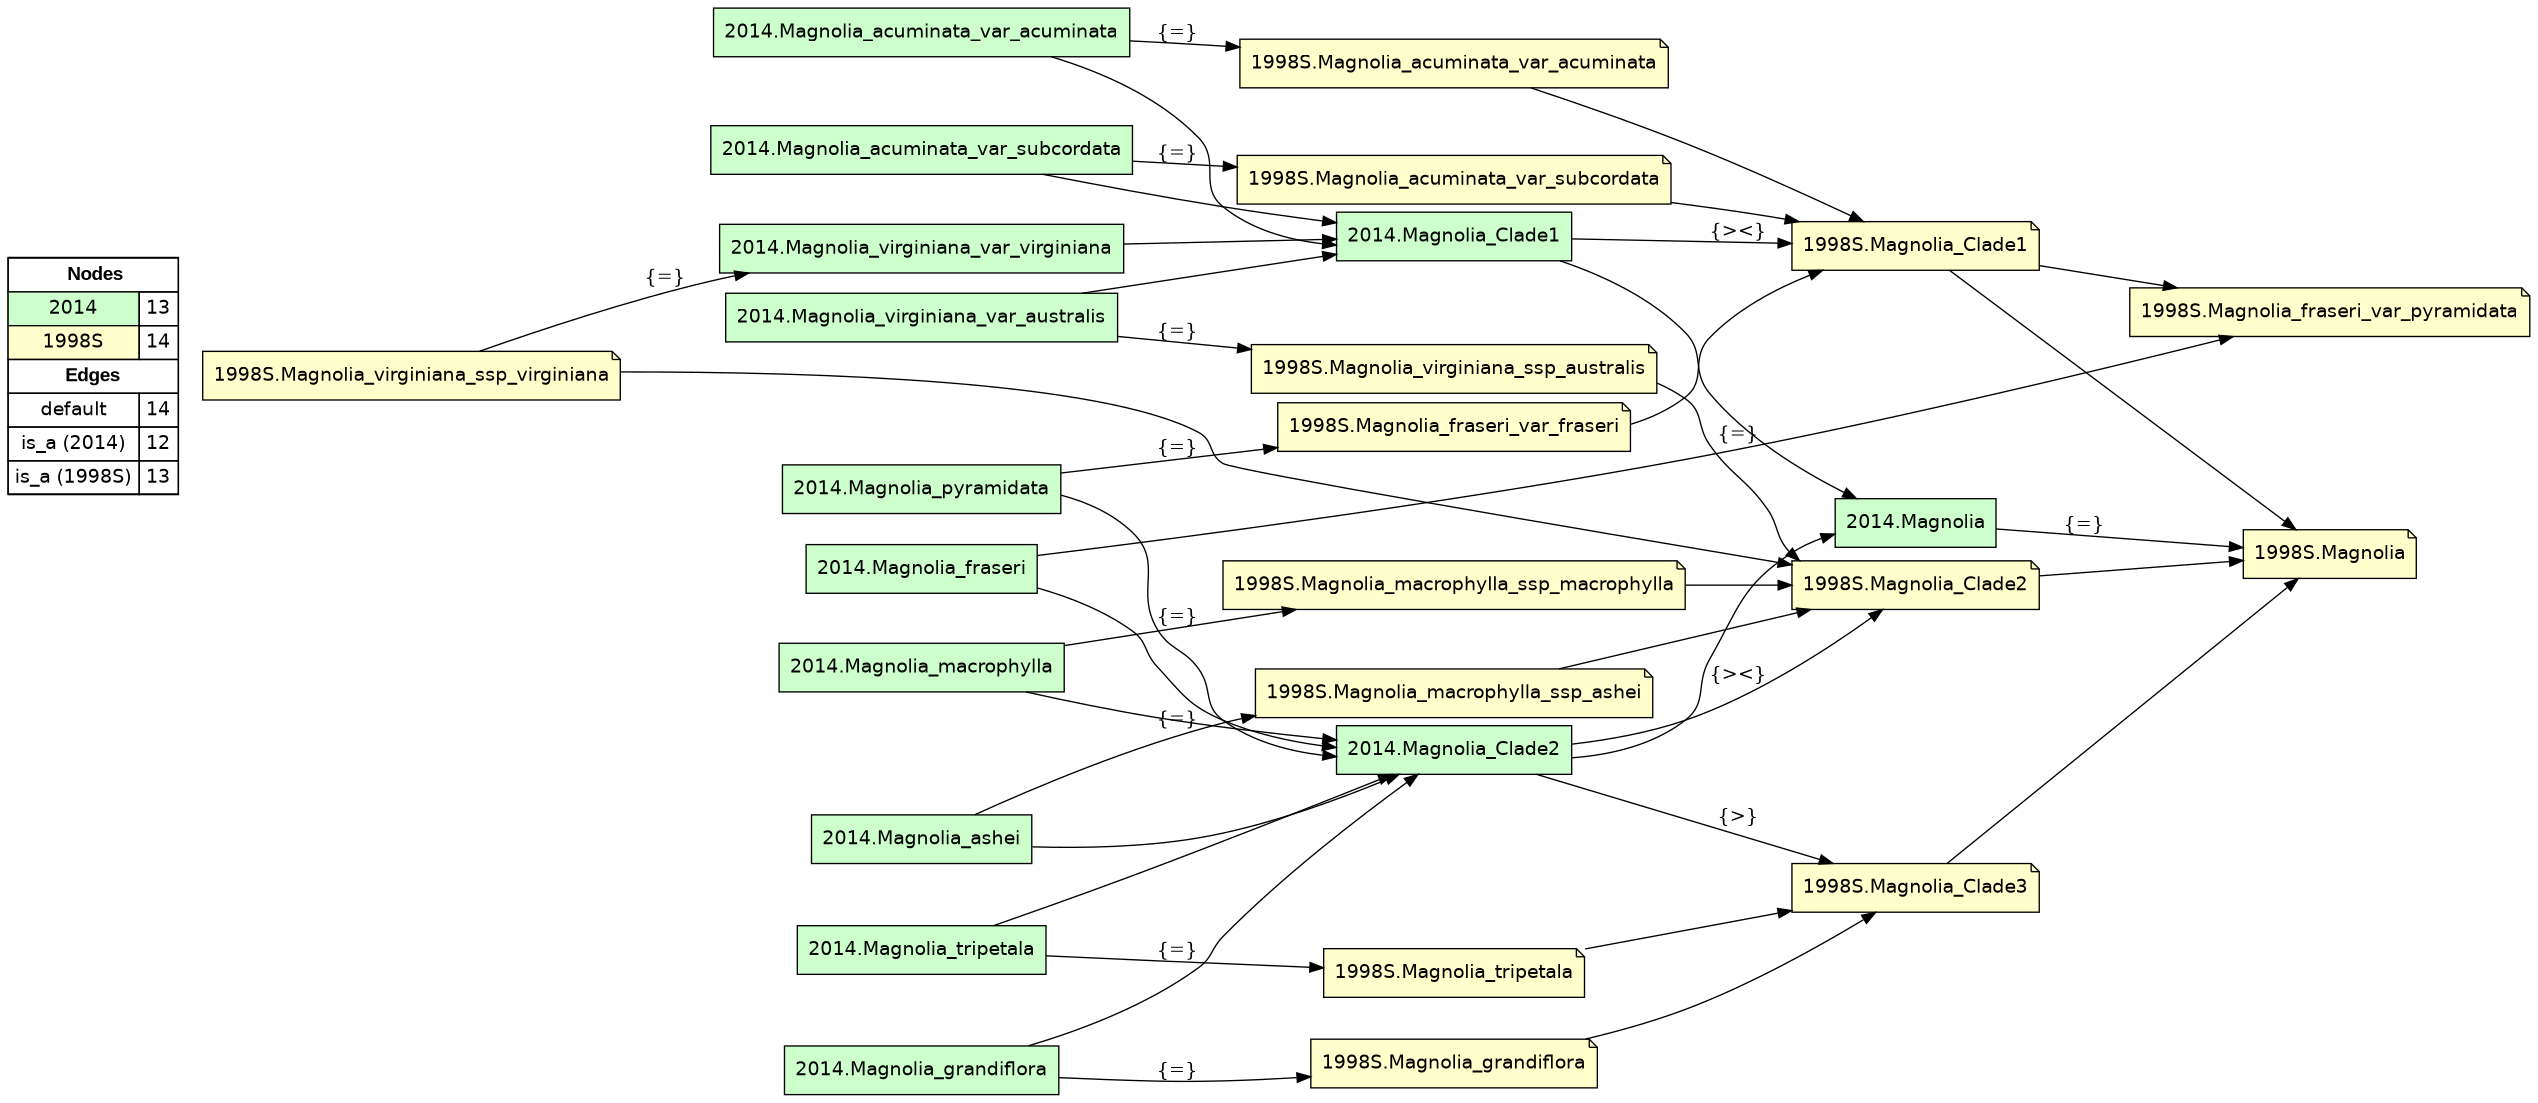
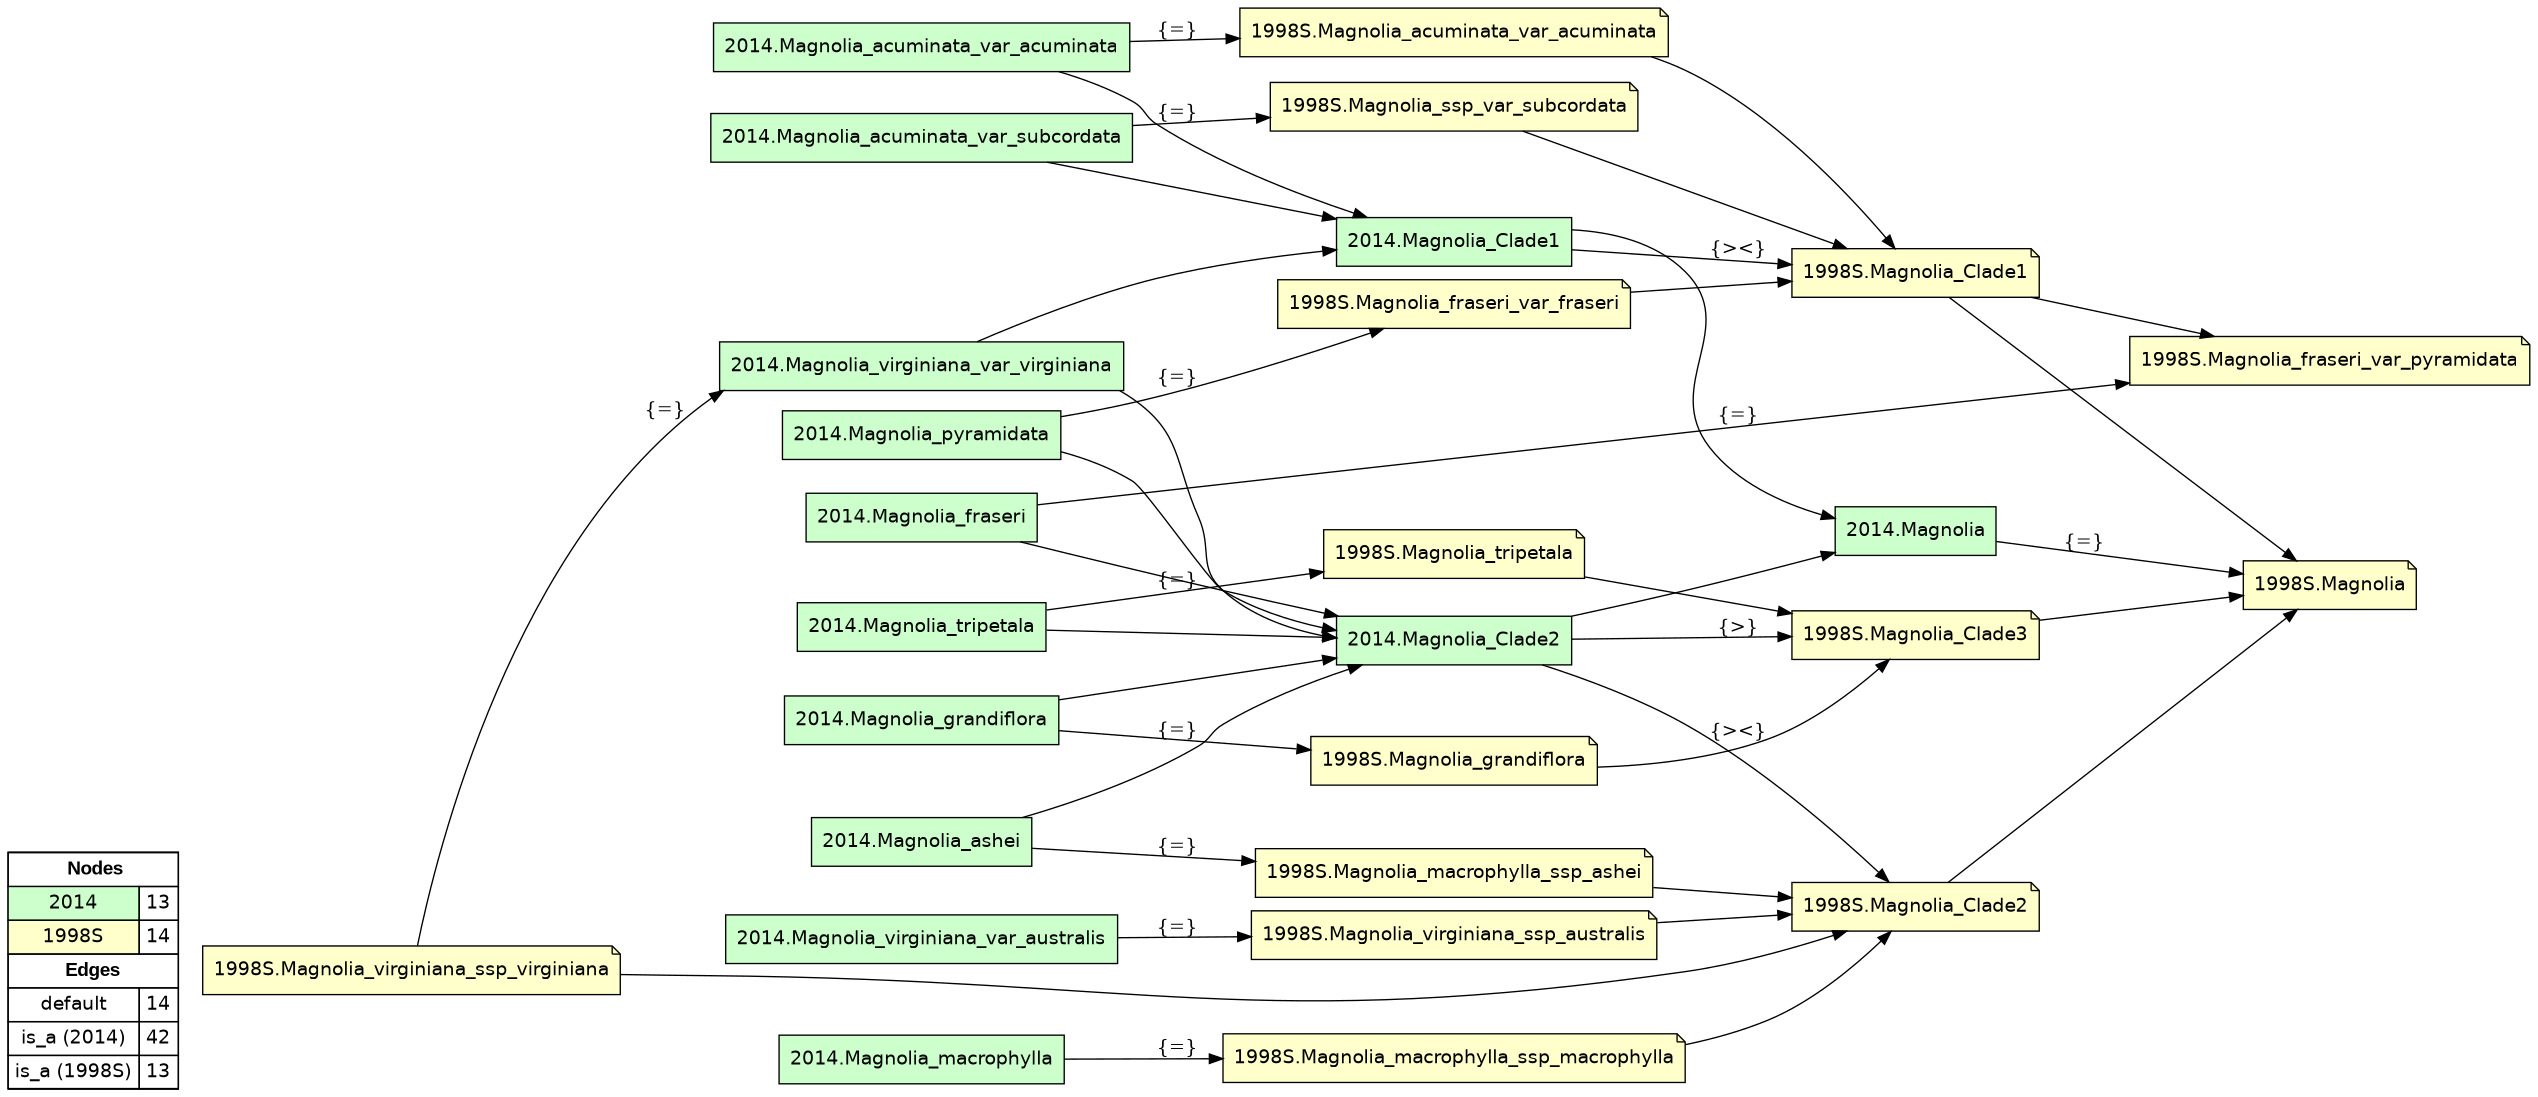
(1454, 180) -> (1454, 107)
(1203, 275) -> none
(159, 443) -> (159, 1038)
(1174, 720) -> (1204, 534)
